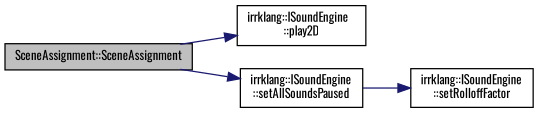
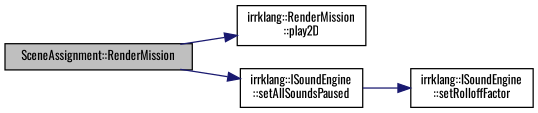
(302, 26) -> (302, 26)
(99, 57) -> (99, 57)
